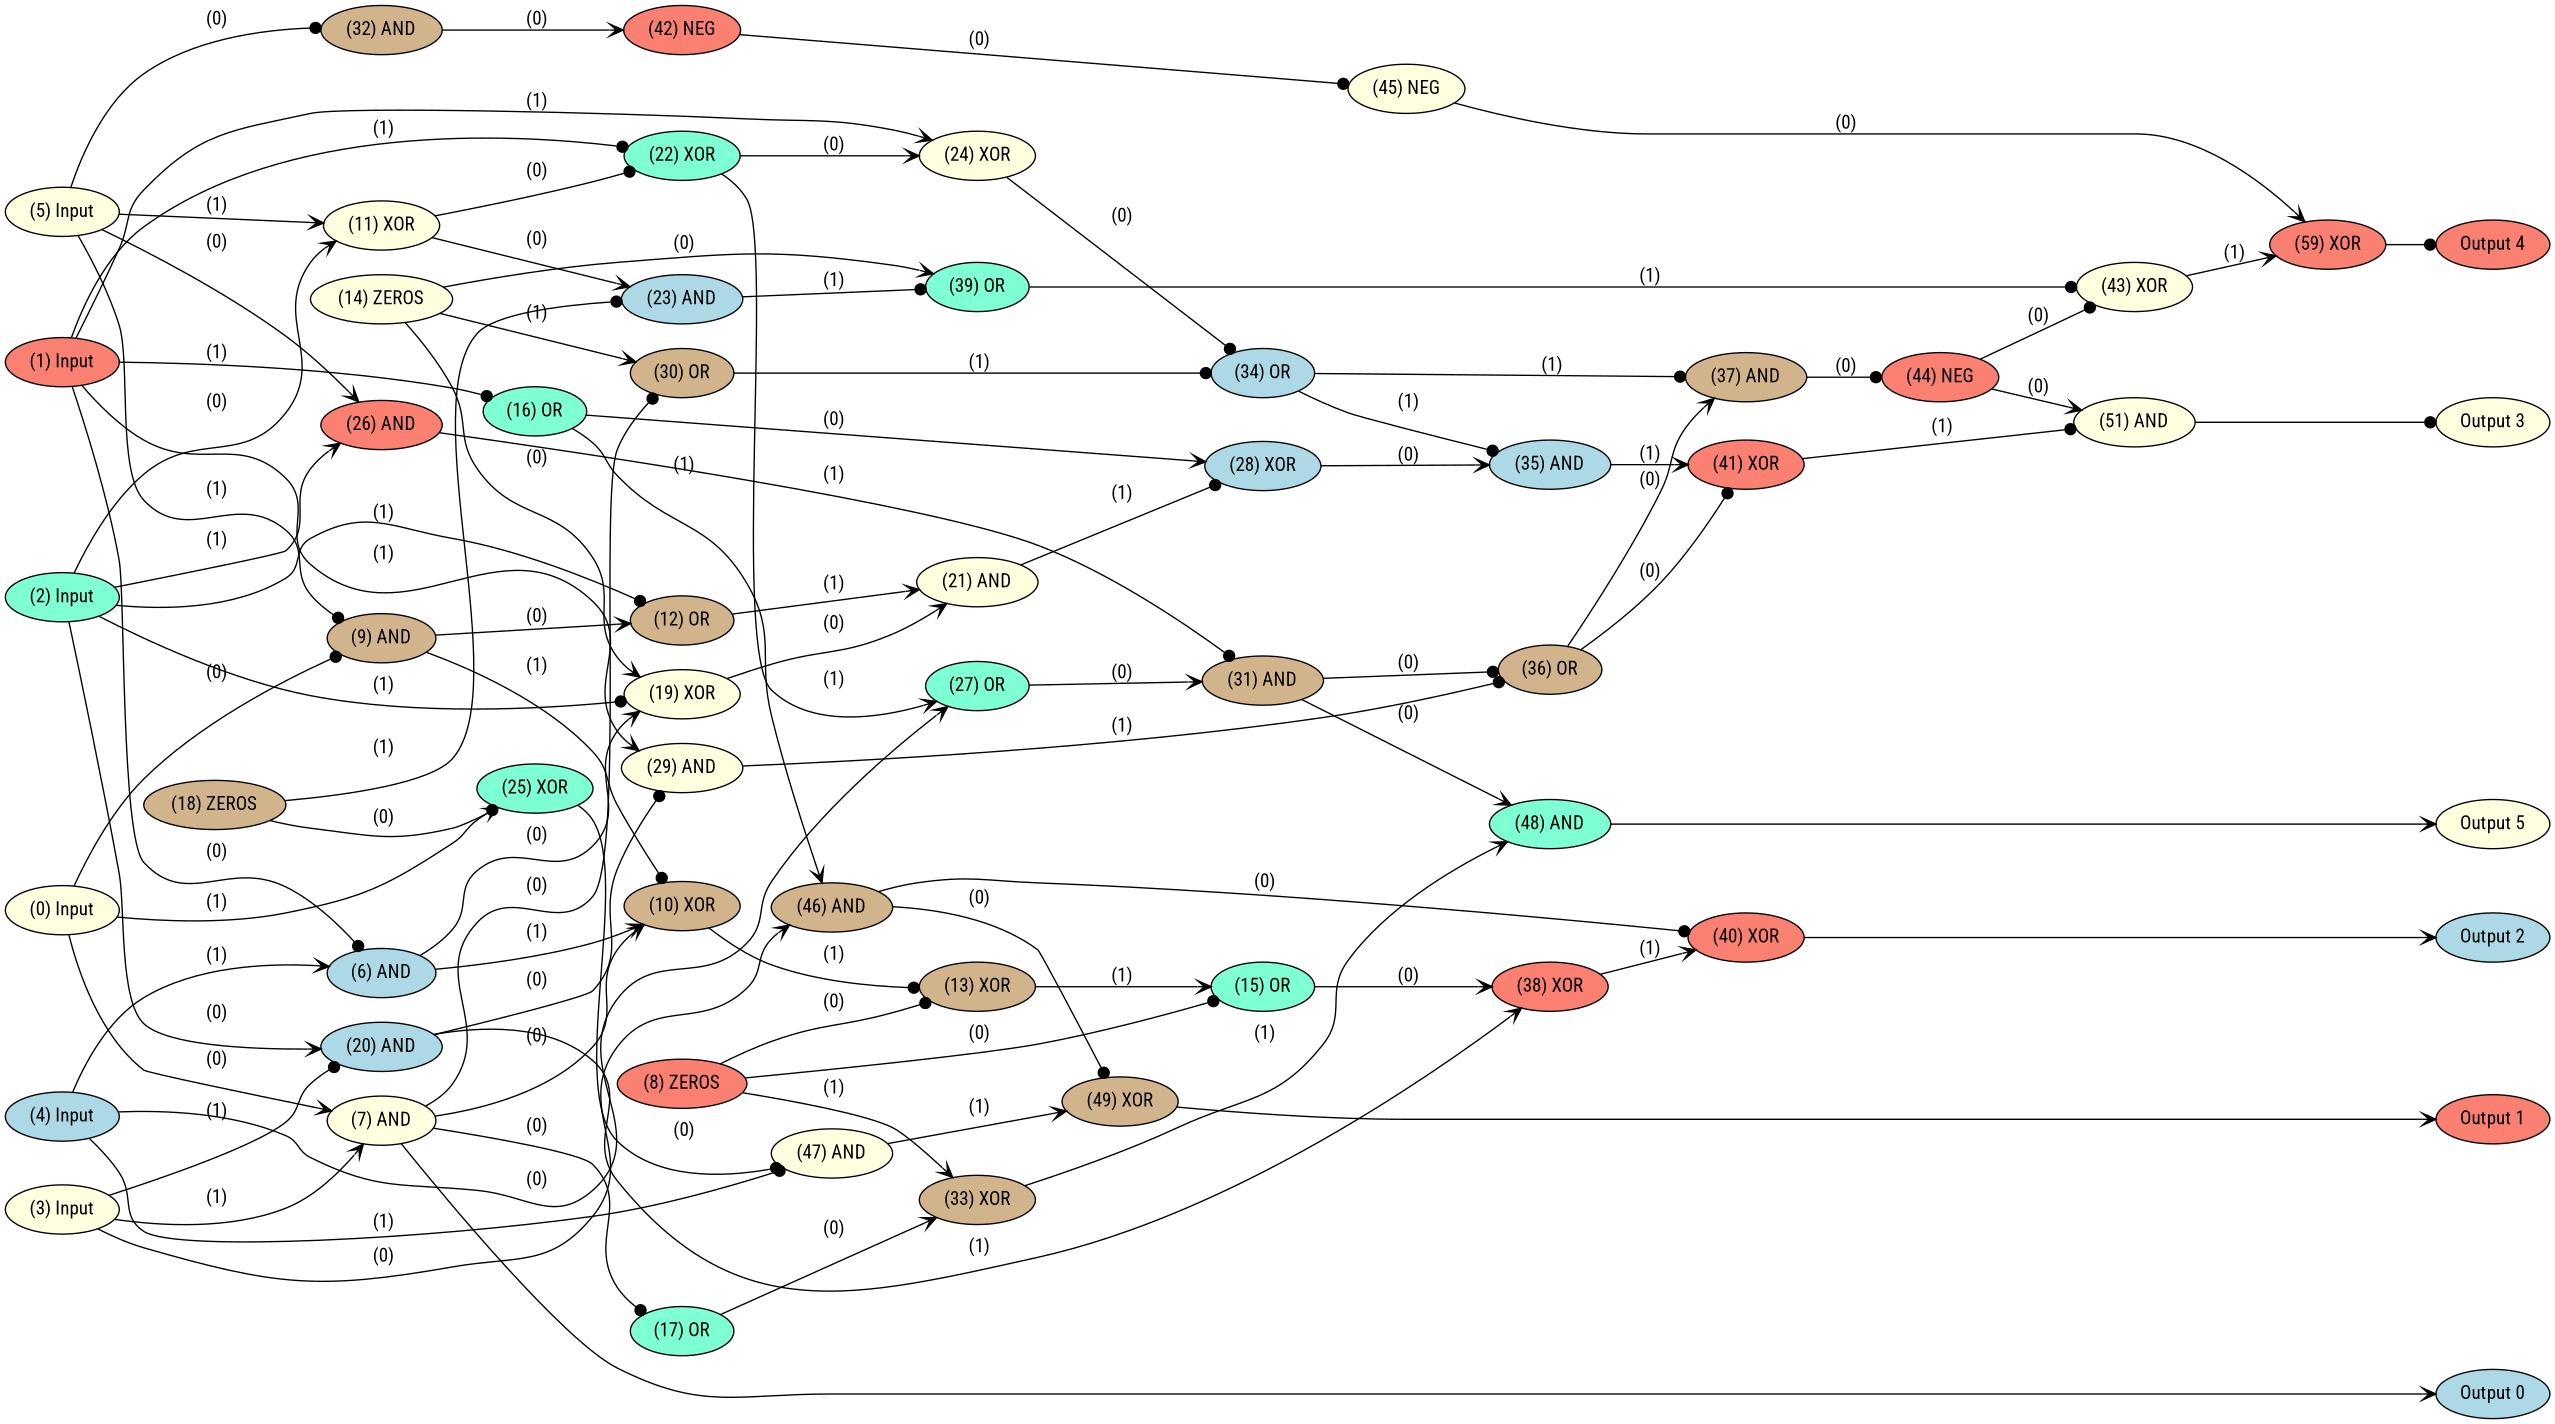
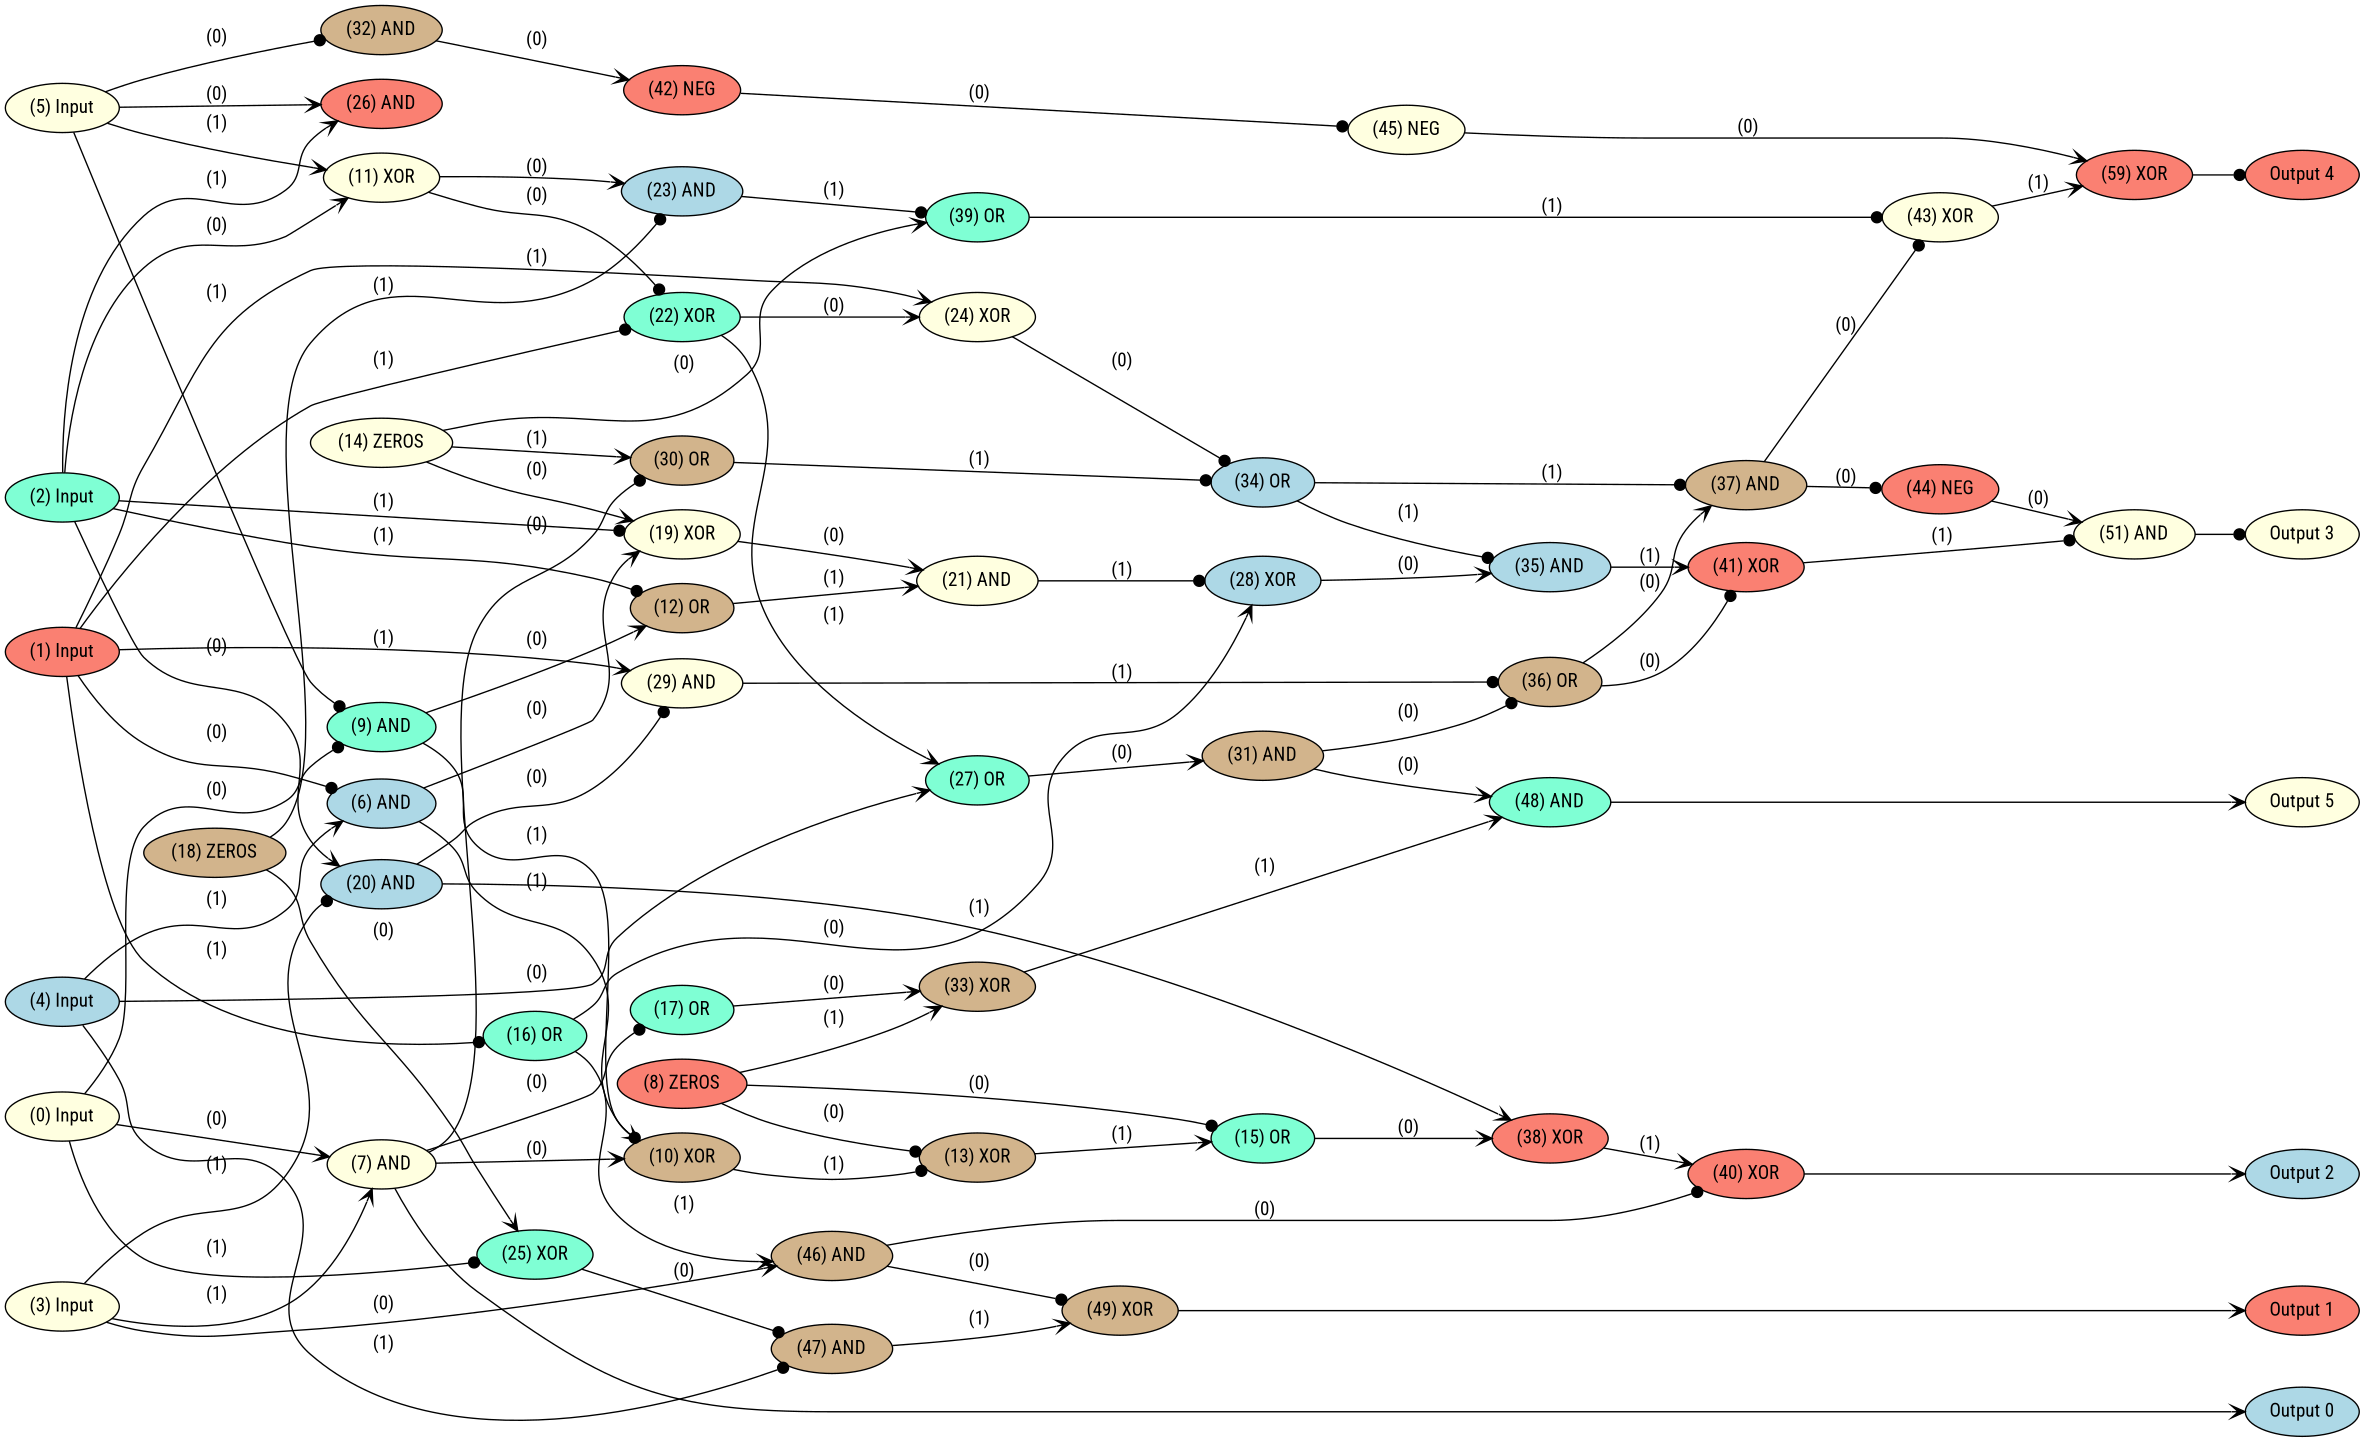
(2033, 335) -> (1840, 356)
(847, 498) -> none
(382, 638) -> (382, 727)
(832, 1153) -> (832, 1349)
